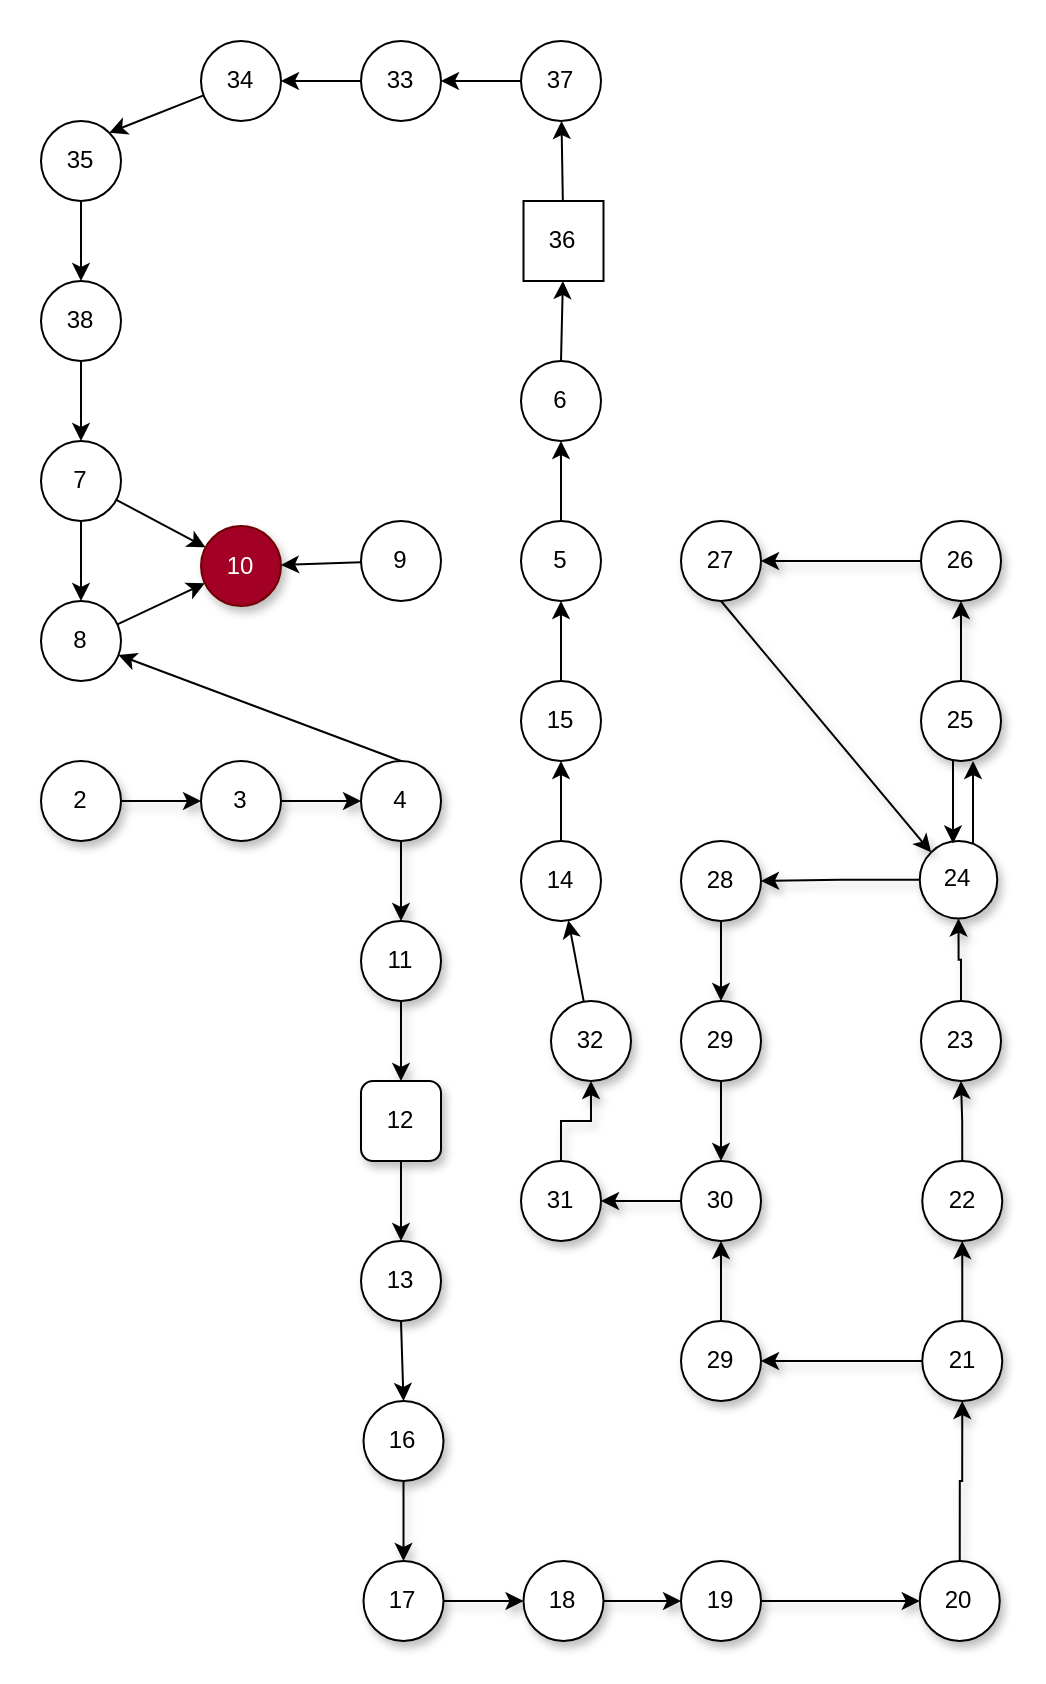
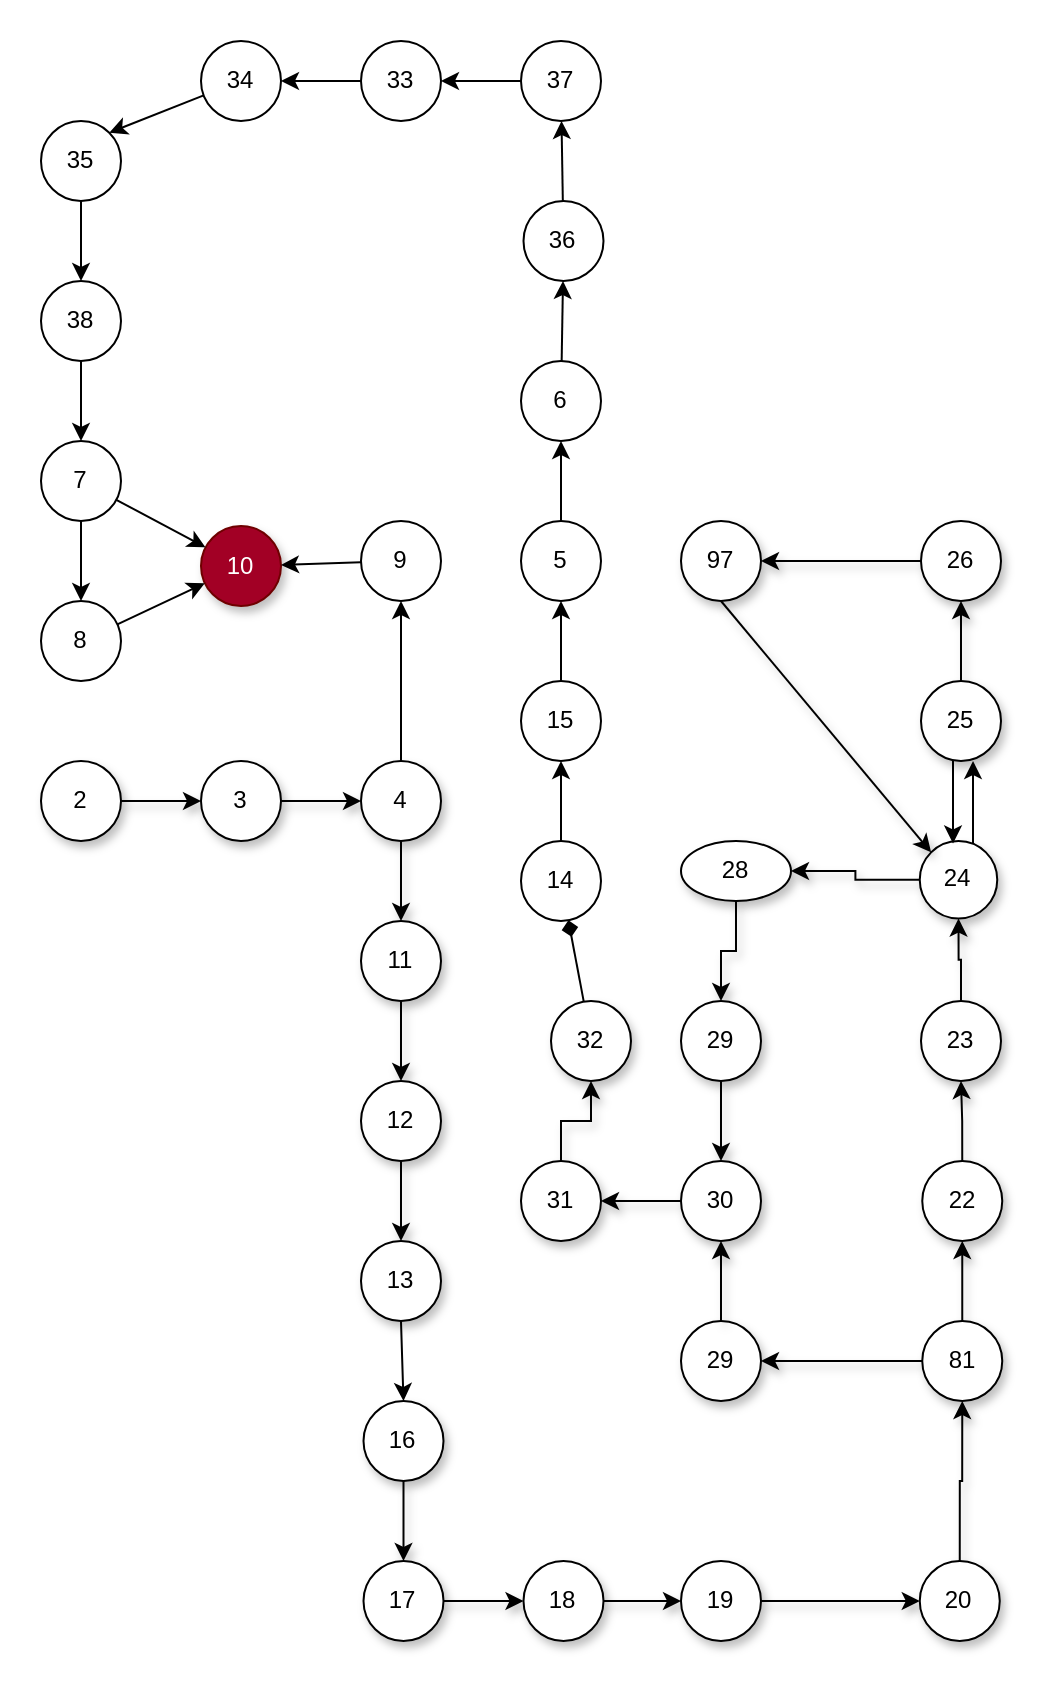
(564, 241) -> (564, 241)
(721, 561) -> (721, 561)
(266, 710) -> (401, 688)
(721, 881) -> (736, 871)
(571, 935) -> (571, 936)
(401, 1121) -> (401, 1121)
(963, 1361) -> (963, 1361)
